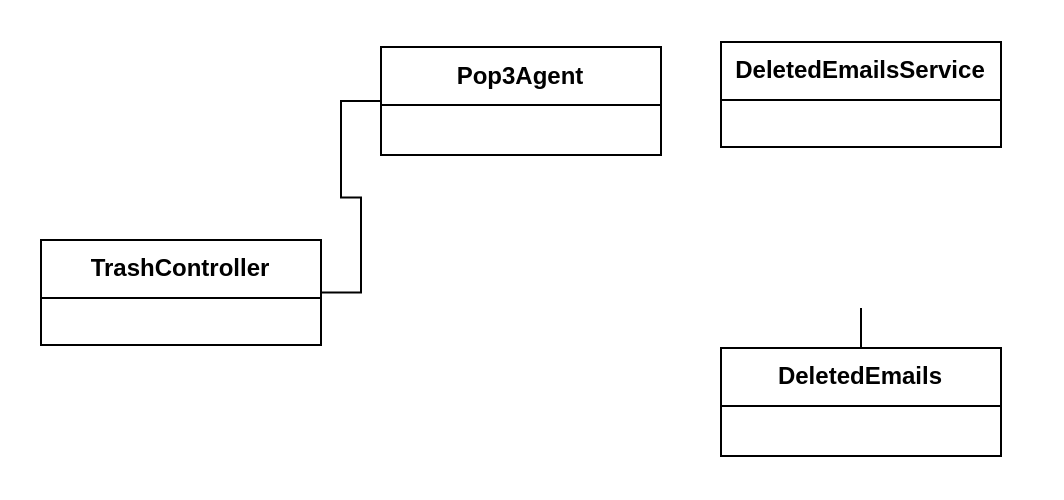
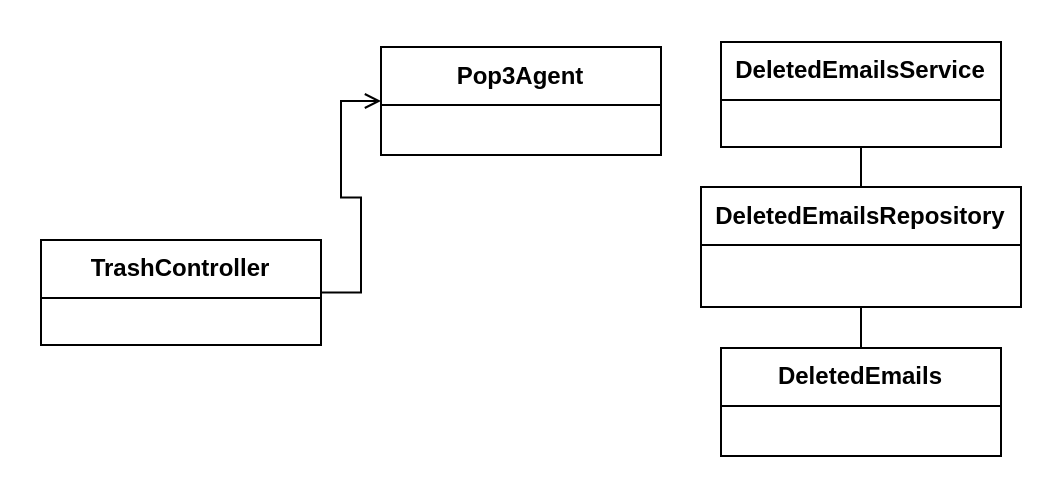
(374, 101) -> (372, 101)
none -> (861, 187)
none -> (861, 247)
